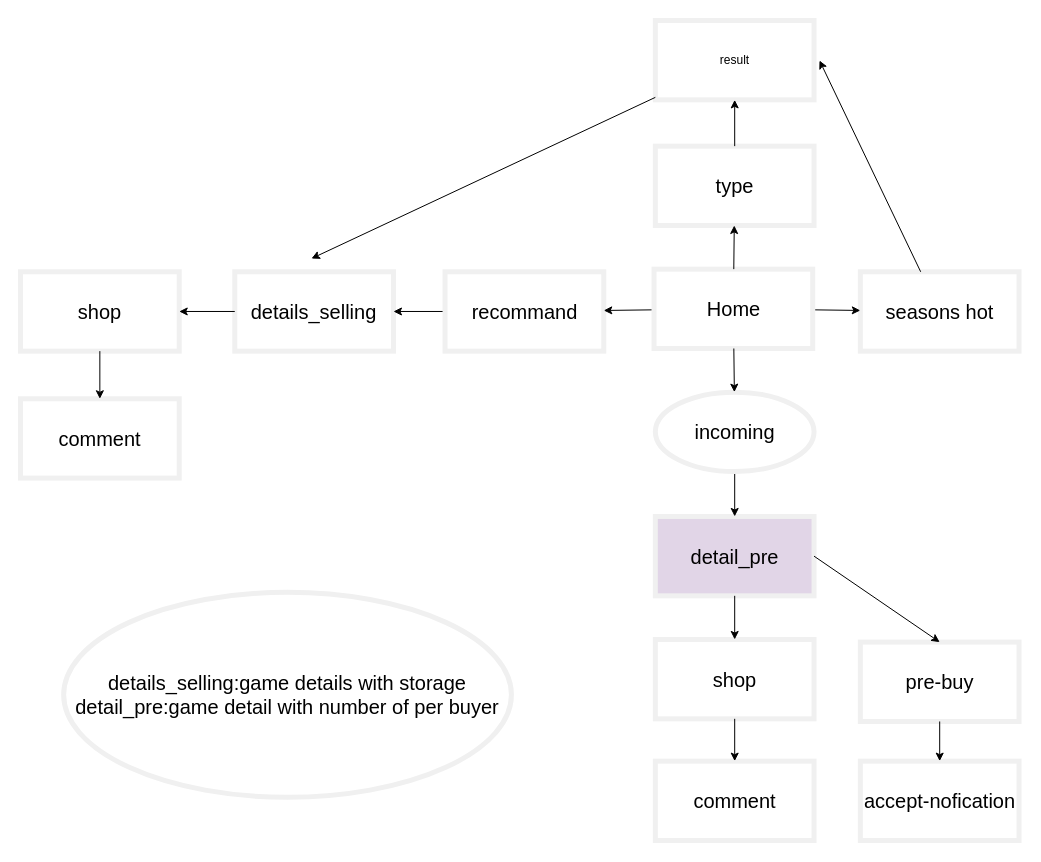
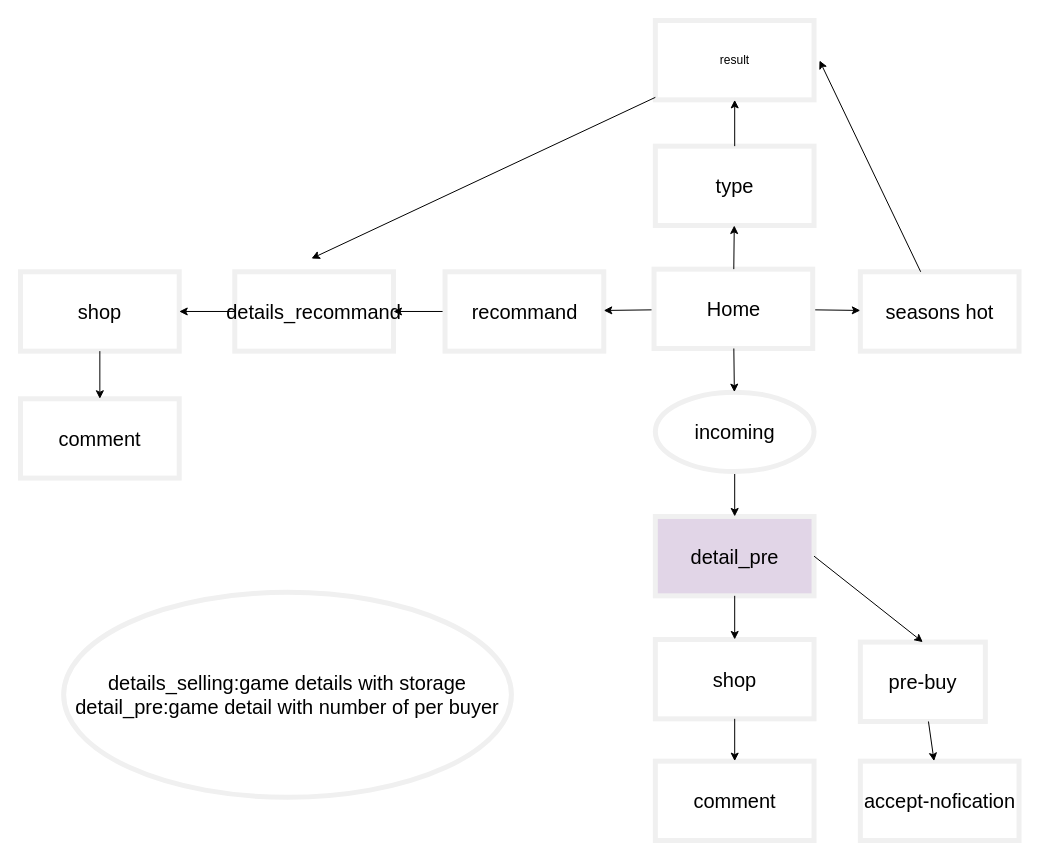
(314, 312) -> (314, 312)
(940, 682) -> (923, 682)
